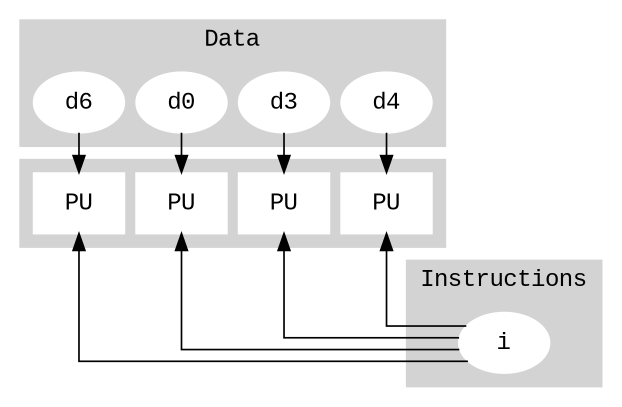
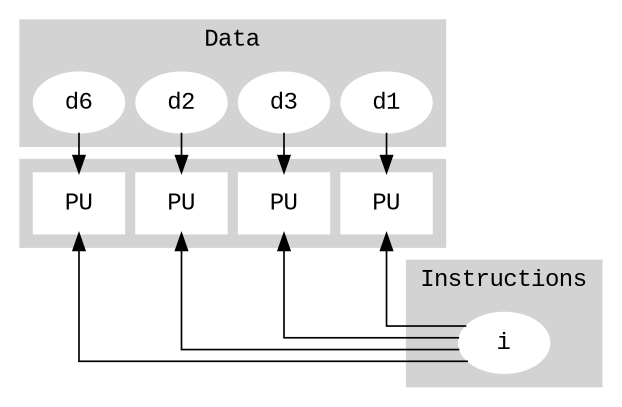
(182, 103) -> (182, 103)
(387, 103) -> (387, 103)
